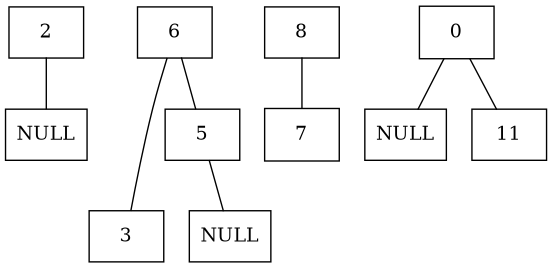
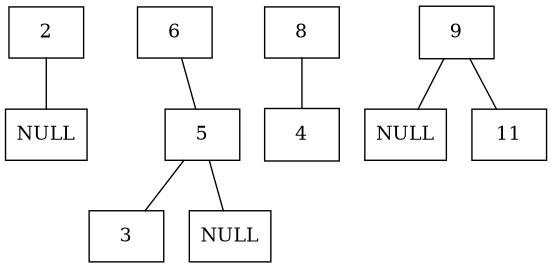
(457, 32) -> (457, 32)
(147, 134) -> (164, 186)
(302, 135) -> (302, 135)
